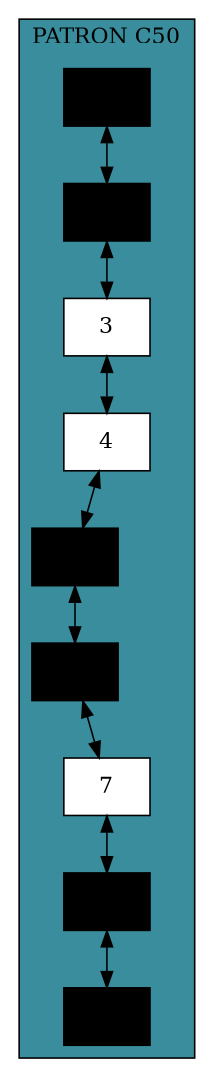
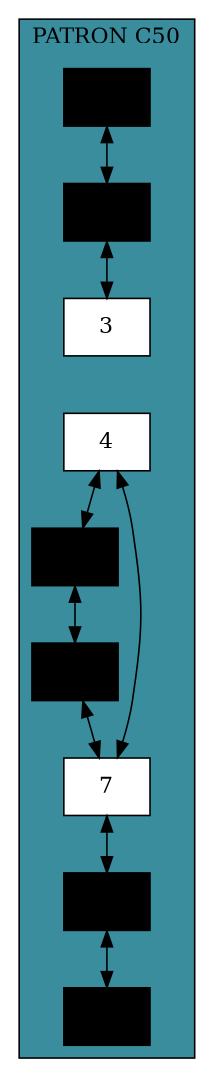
(107, 384) -> (141, 614)
